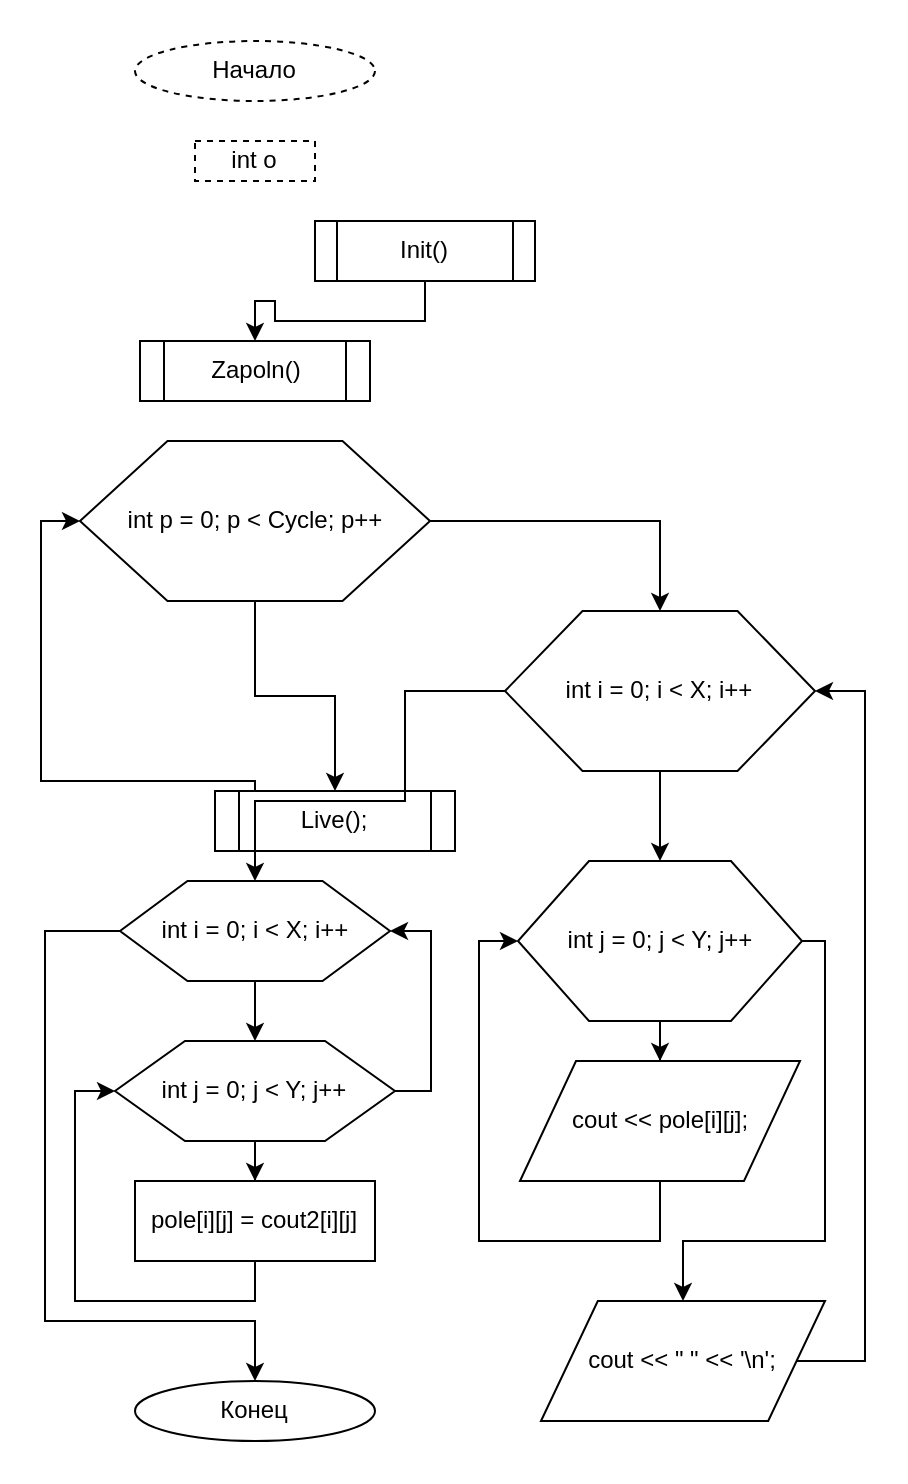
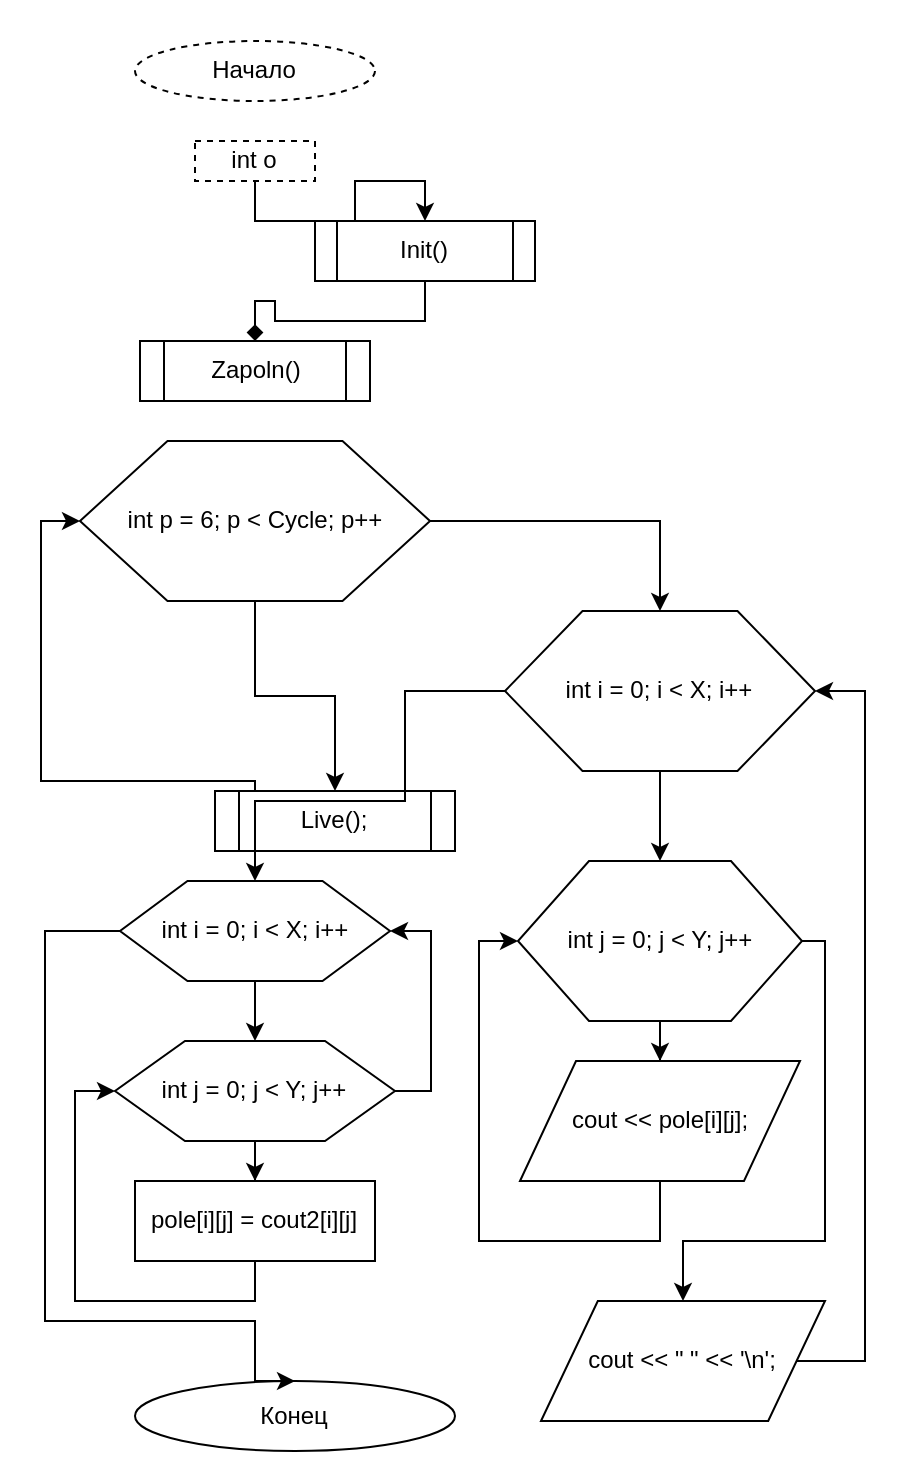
none -> (382, 181)
(255, 326) -> (255, 325)
(256, 521) -> (256, 521)
(255, 1411) -> (295, 1416)
